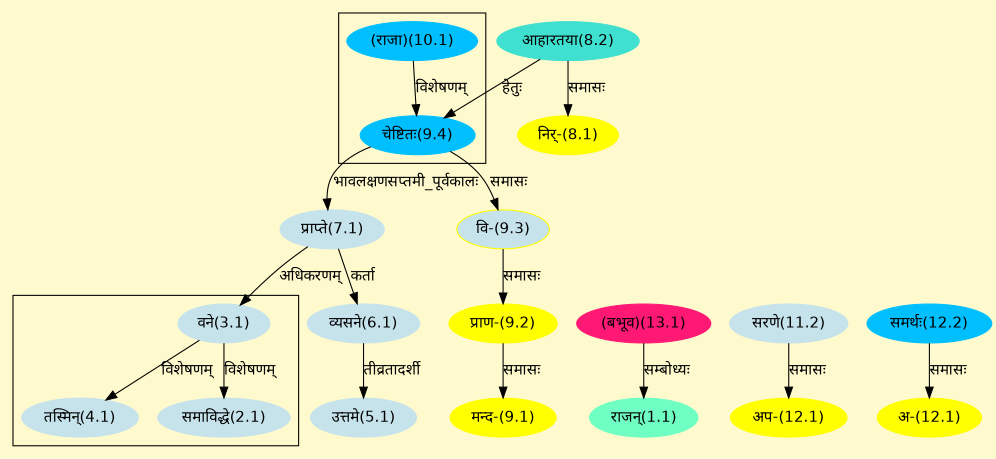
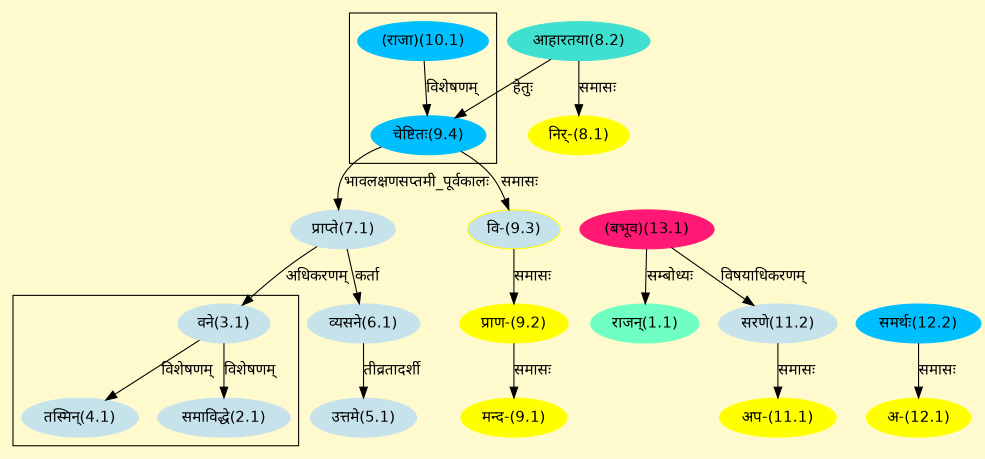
none -> (708, 273)
(789, 418) -> (778, 418)
